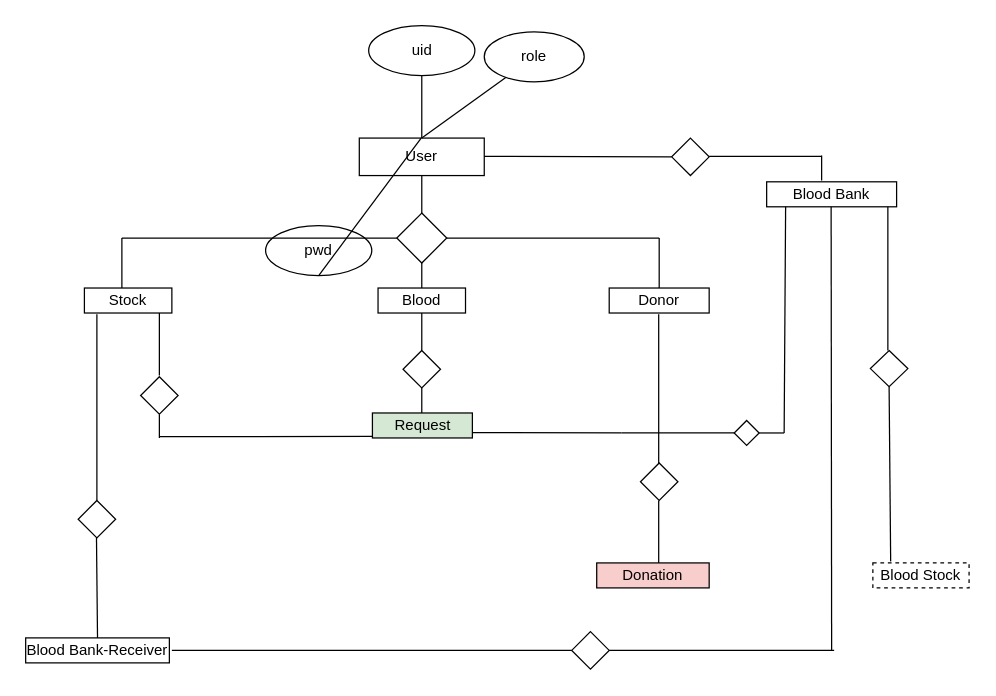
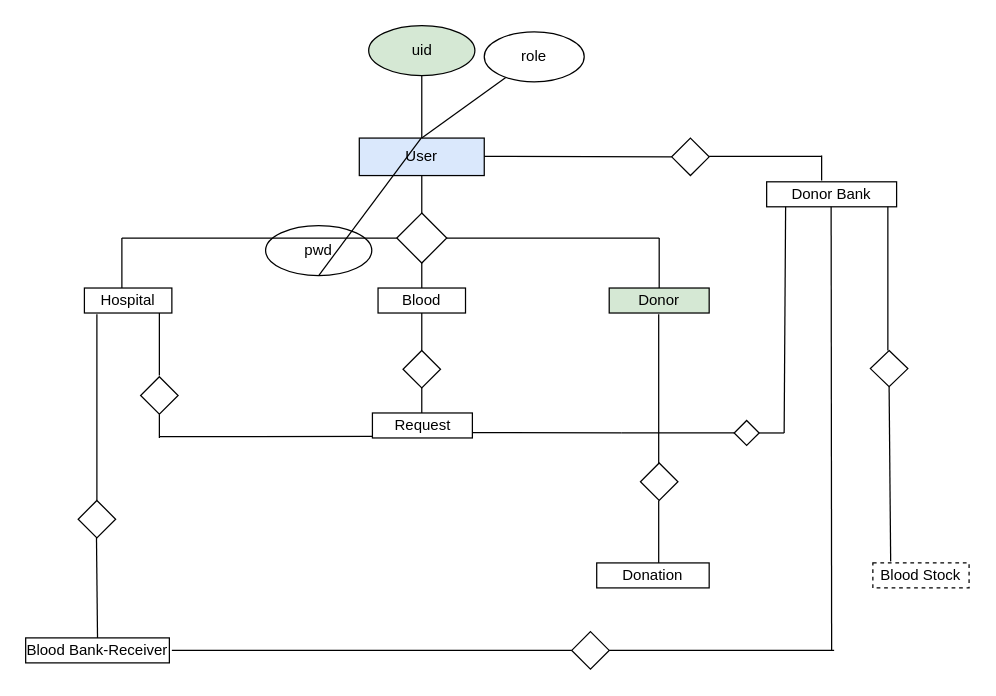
(422, 51) -> (422, 51)
(422, 157) -> (422, 157)
(832, 194) -> (832, 194)
(128, 301) -> (128, 301)
(659, 301) -> (659, 301)
(423, 426) -> (423, 426)
(653, 576) -> (653, 576)
